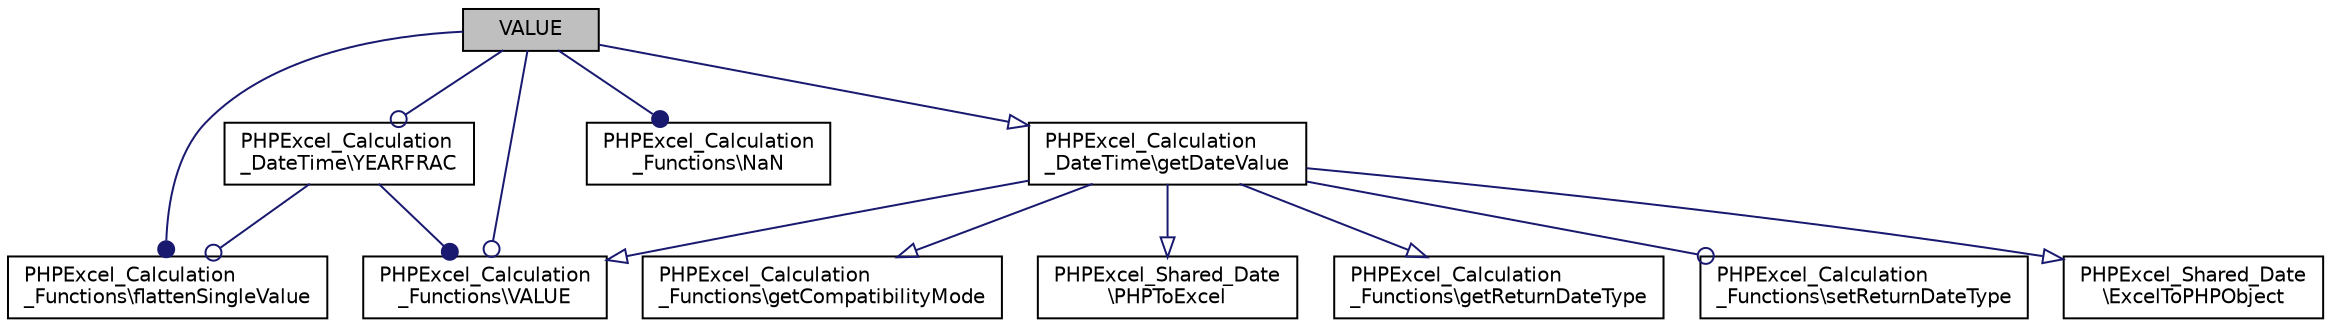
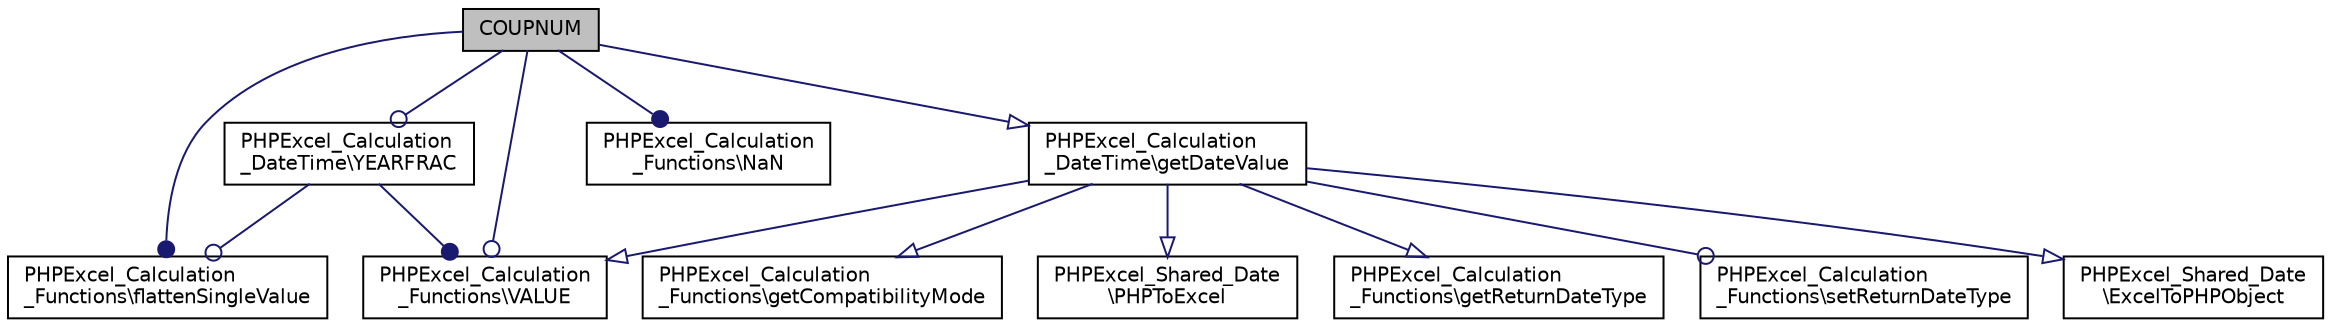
(531, 30) -> (531, 30)
